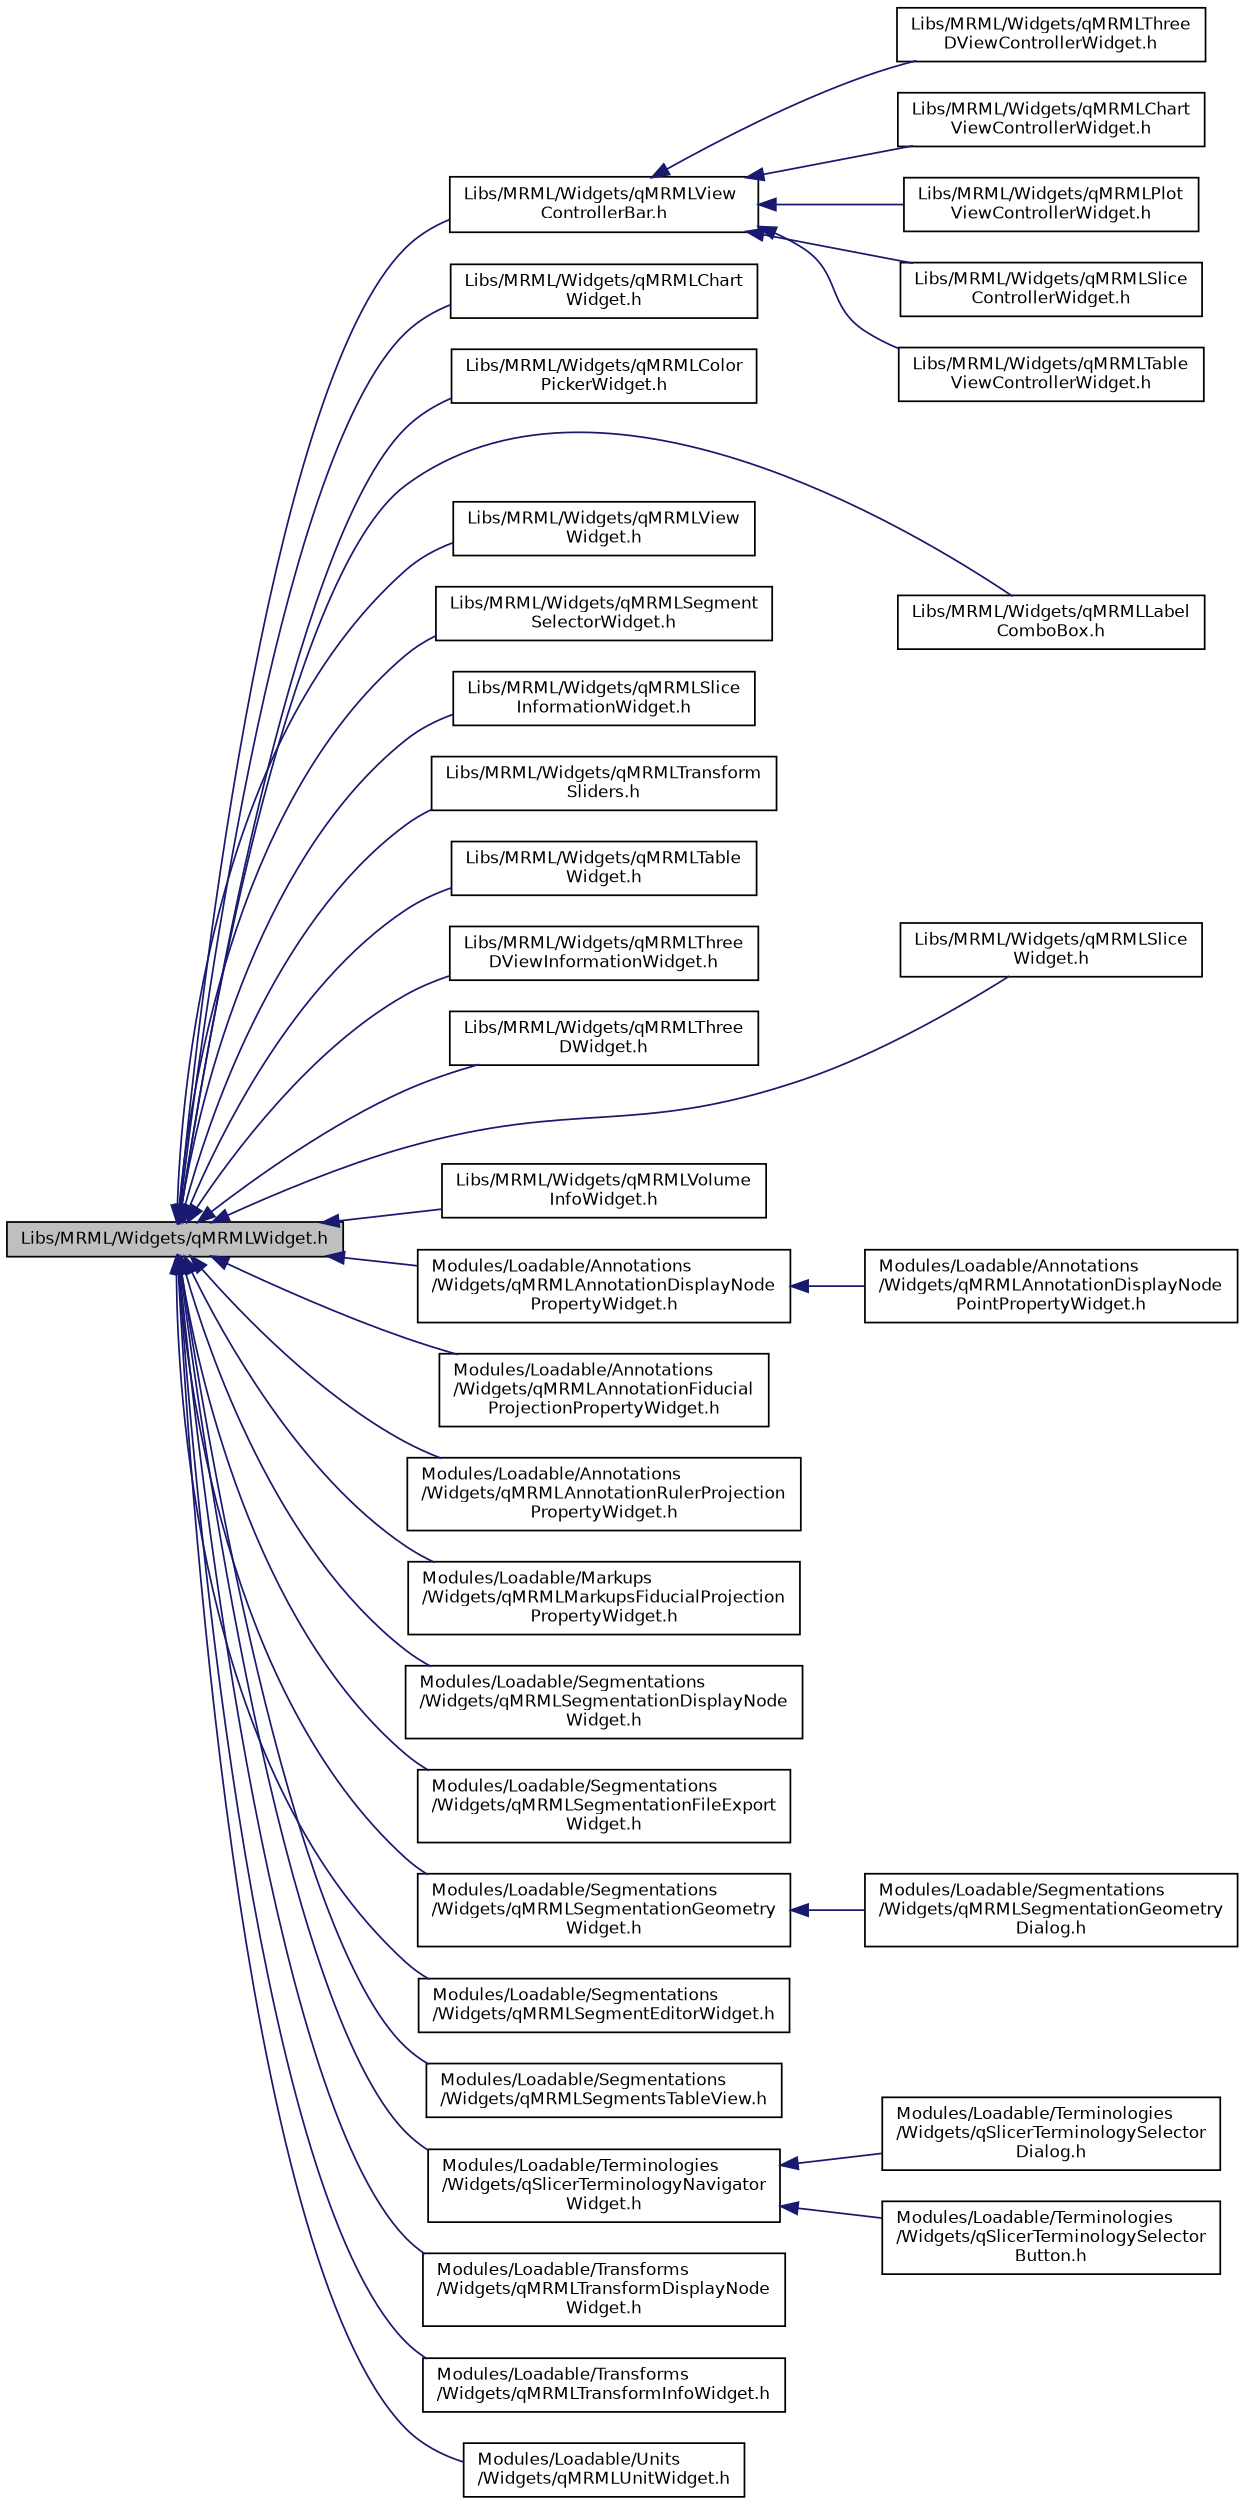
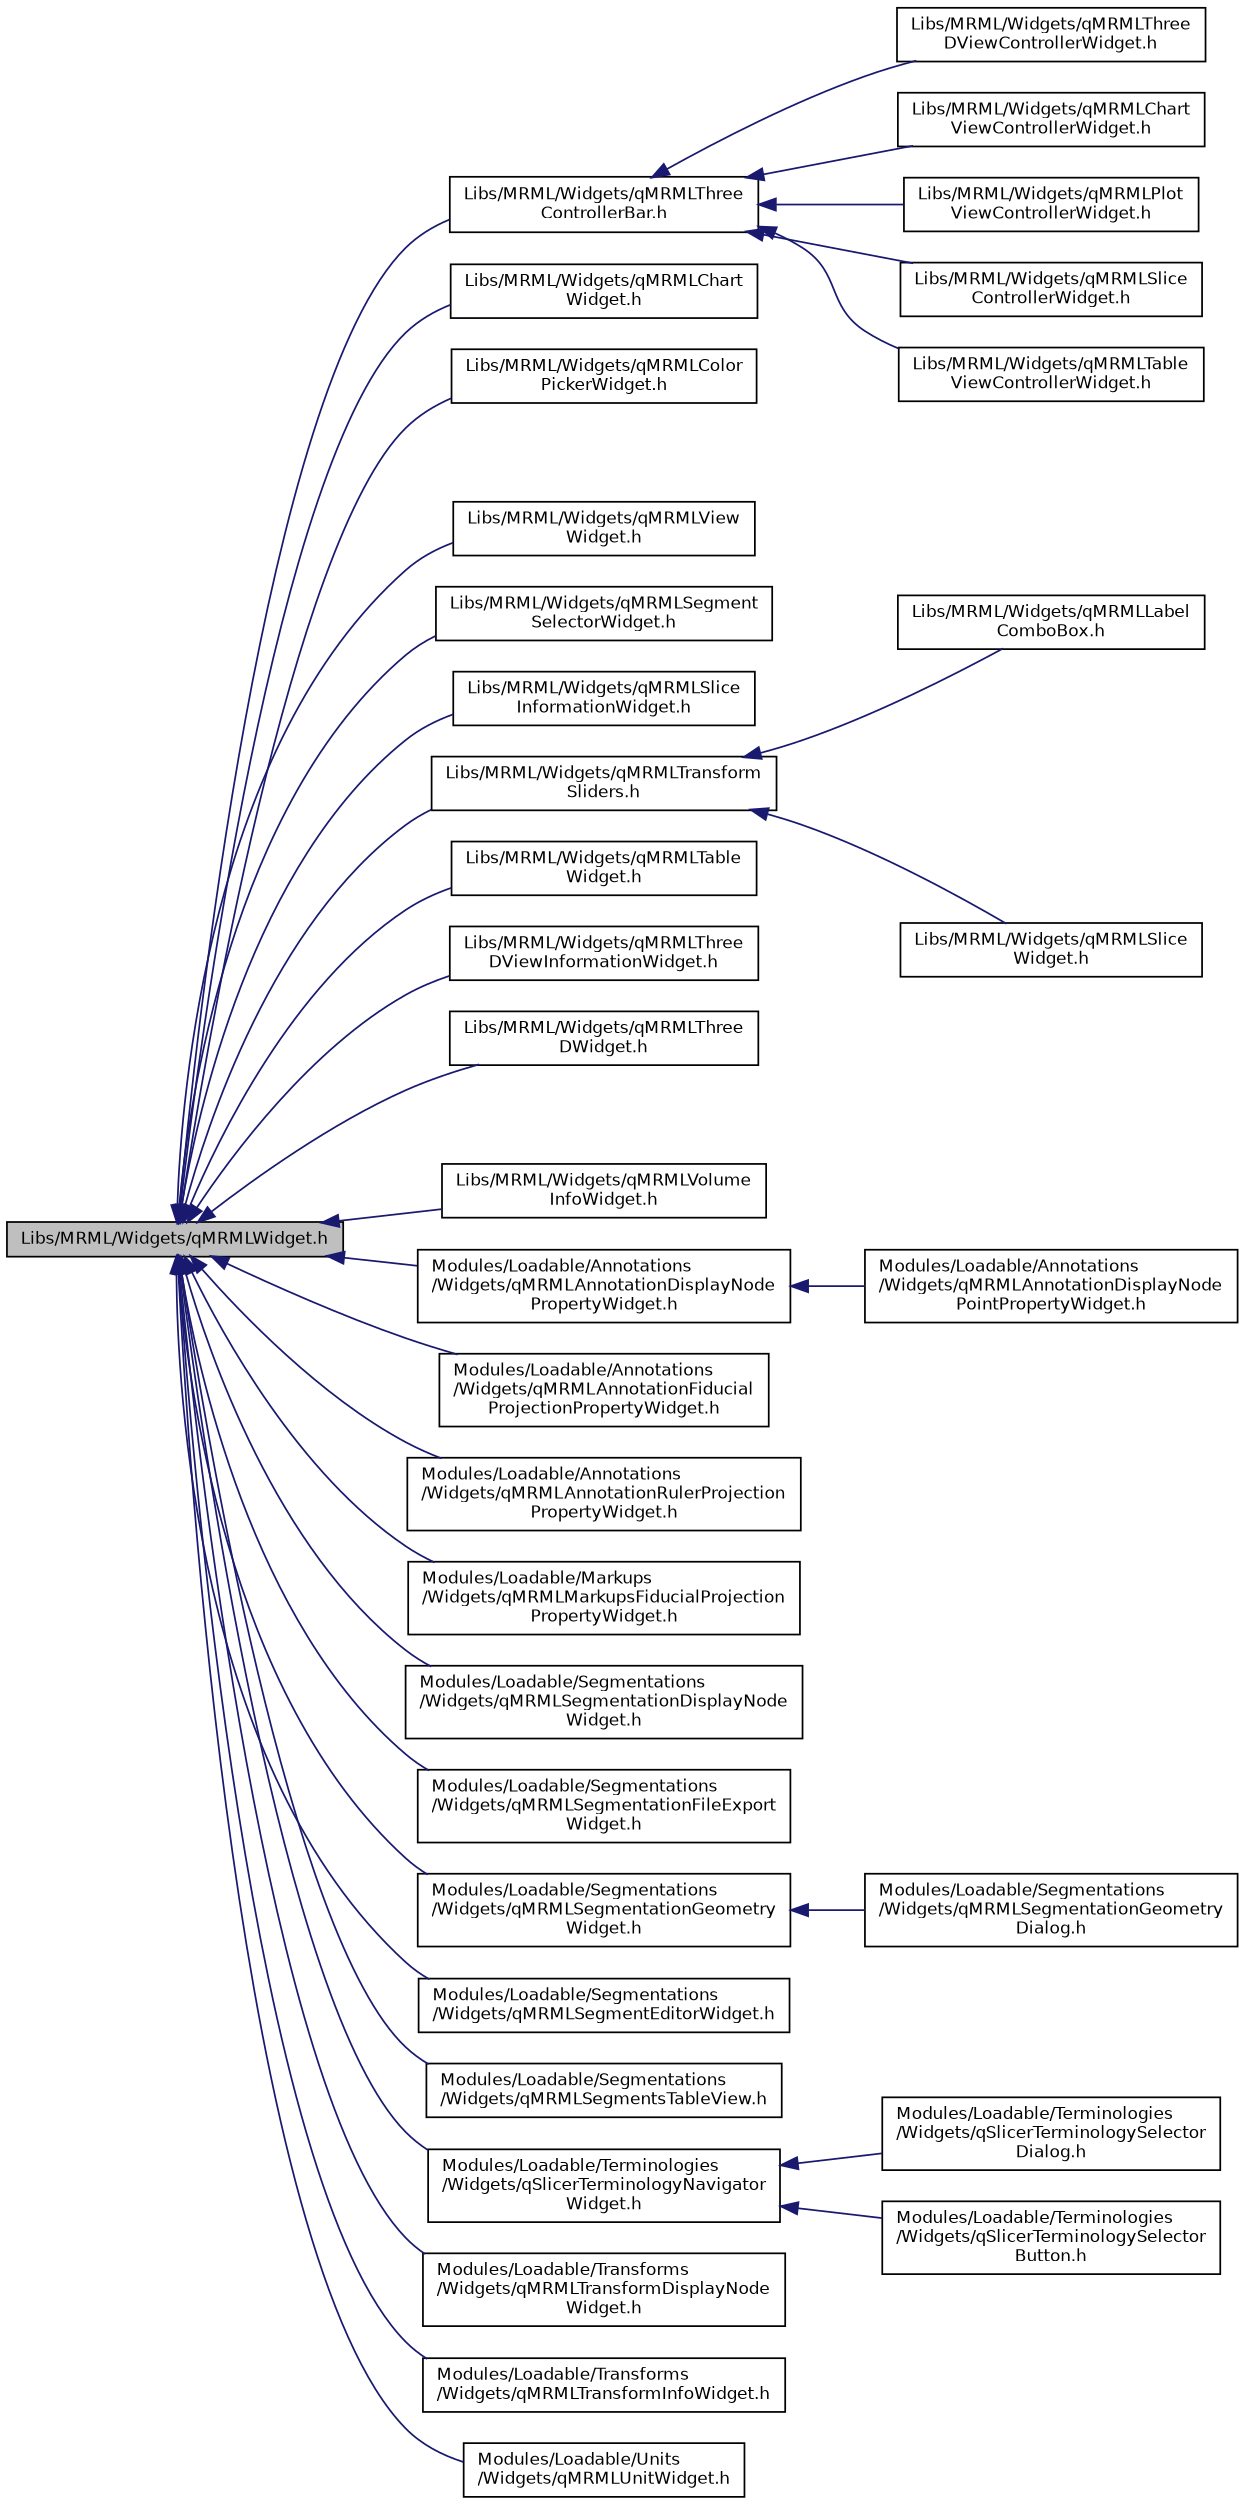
(604, 205) -> (604, 205)
(370, 527) -> (885, 707)
(625, 1115) -> (890, 862)
